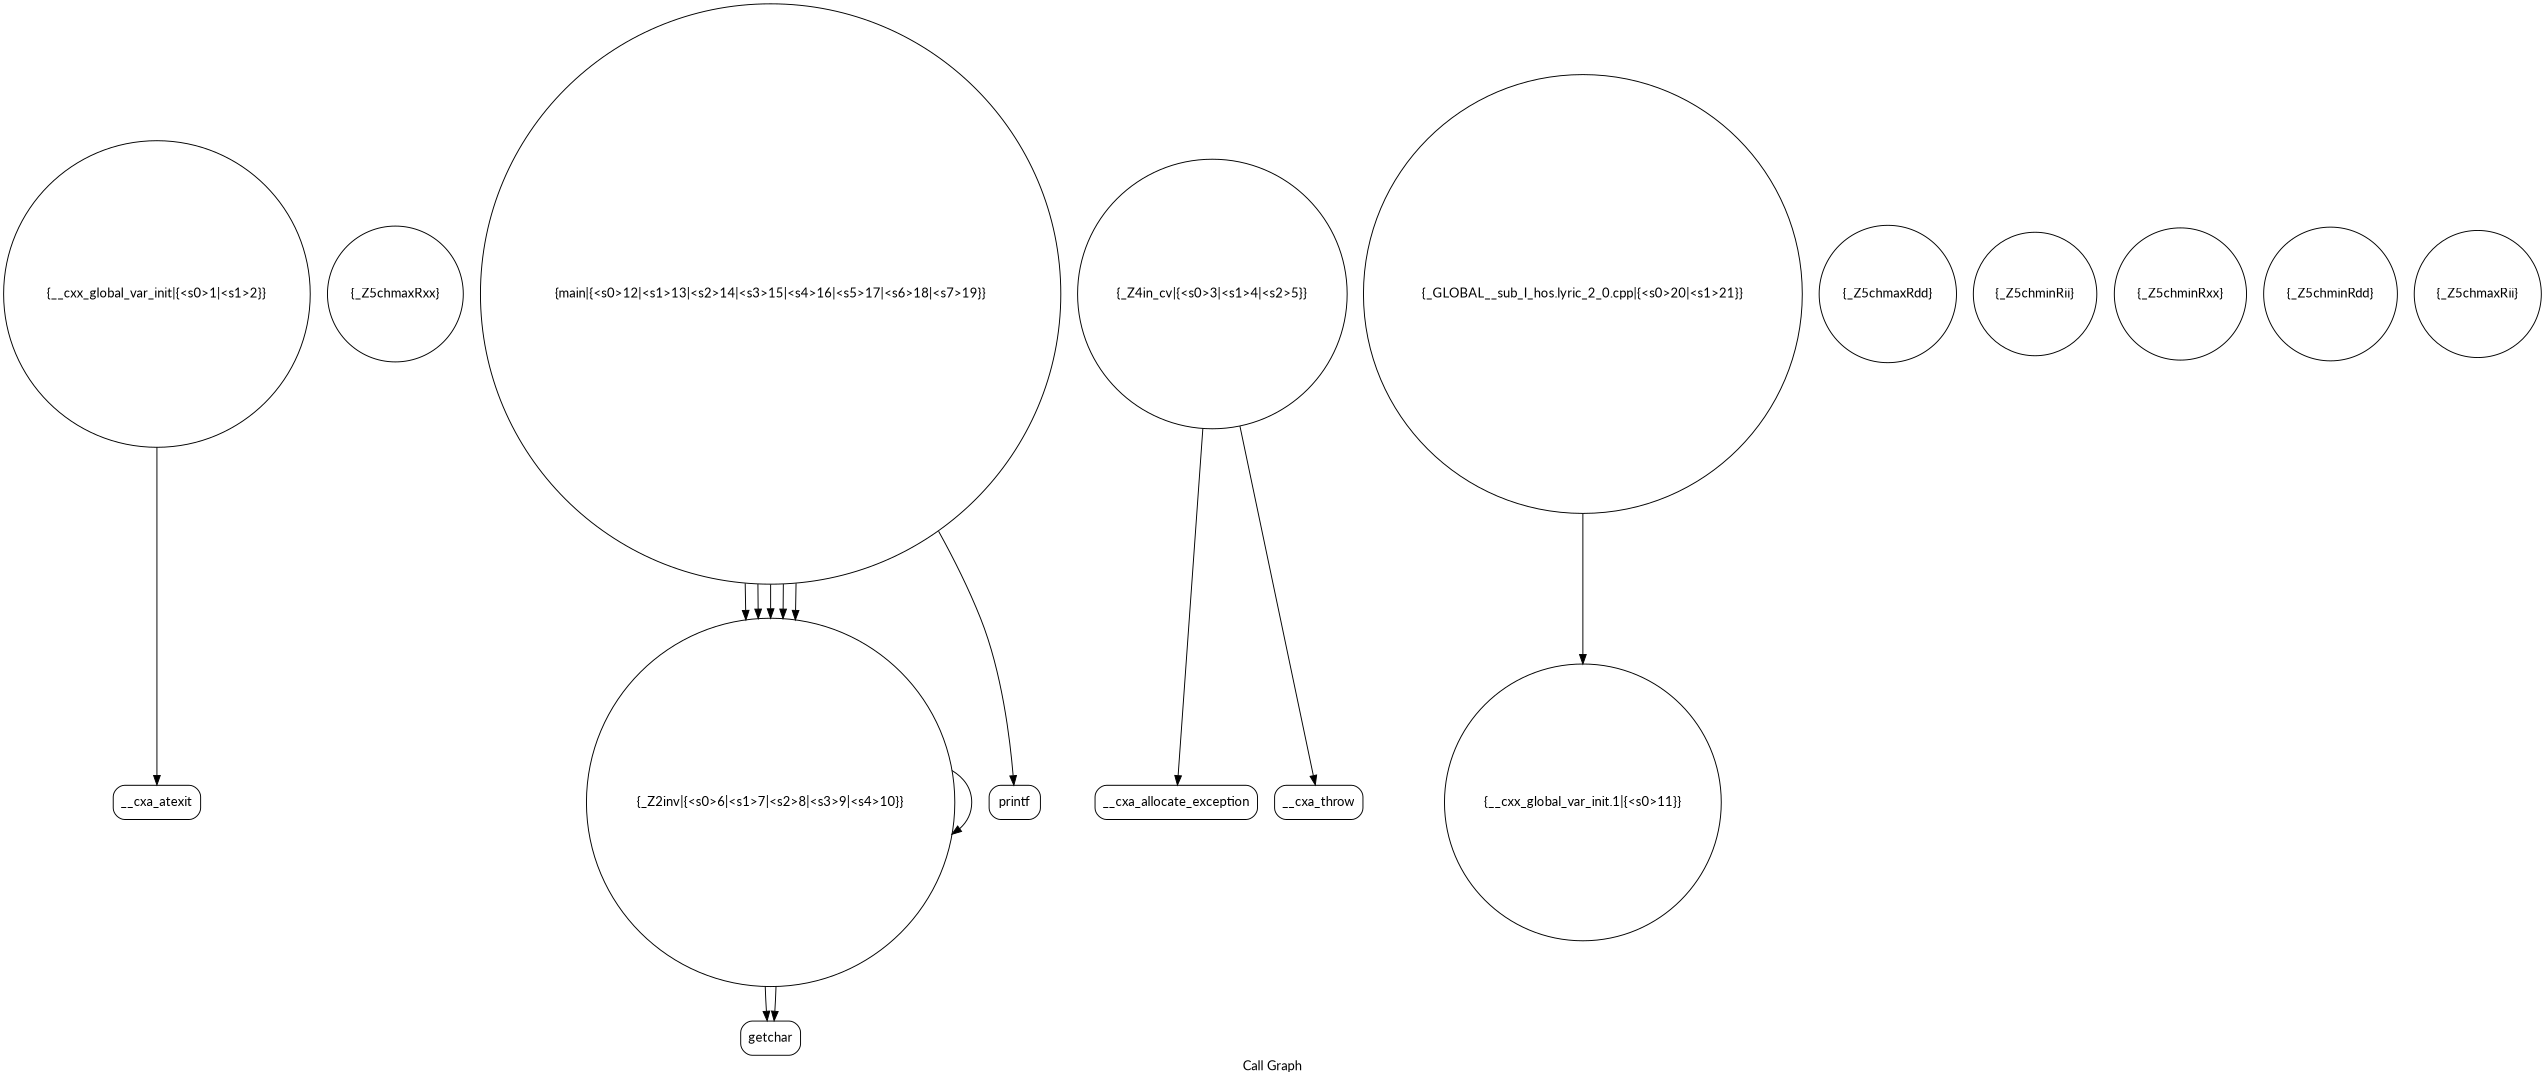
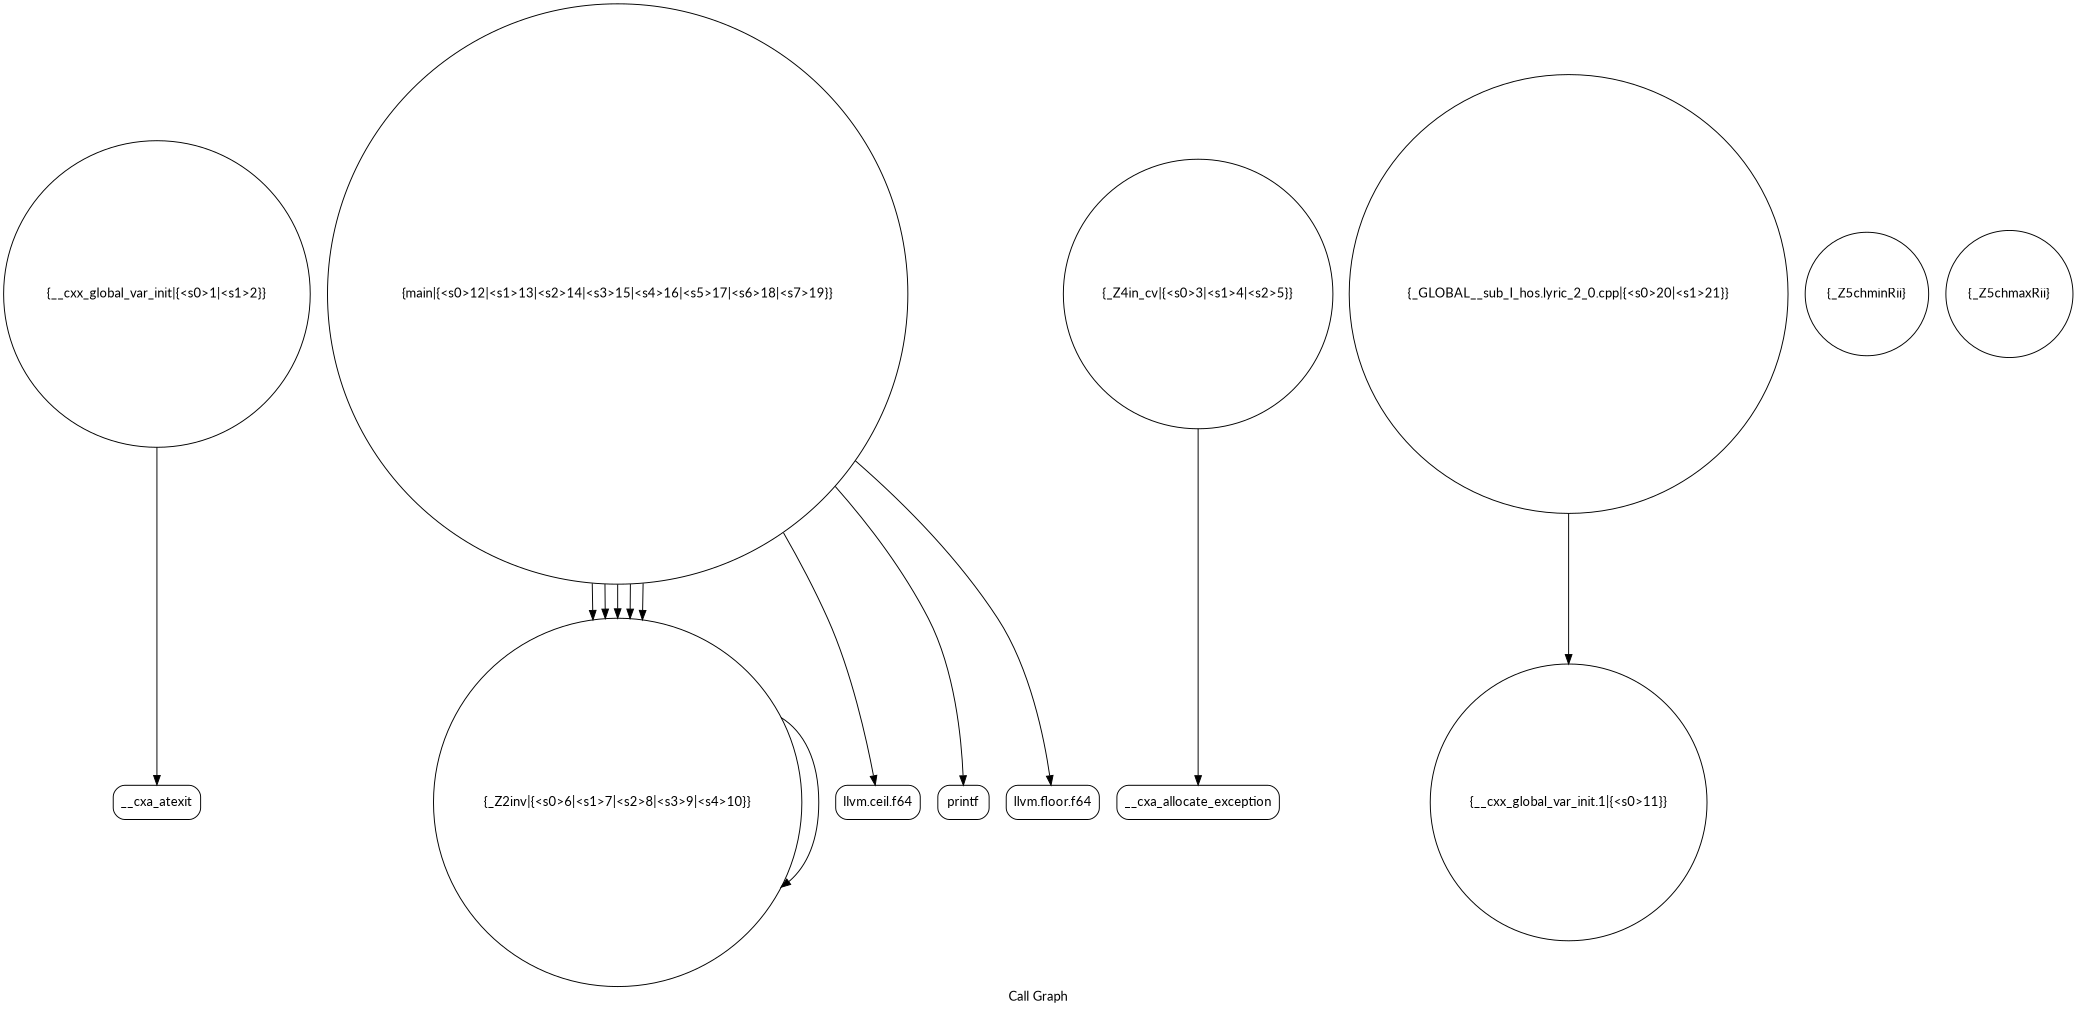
(395, 294) -> none
(1888, 294) -> none
(2180, 294) -> none
(2331, 294) -> none
none -> (878, 802)
none -> (1053, 802)
(1319, 802) -> none
(771, 1038) -> none
